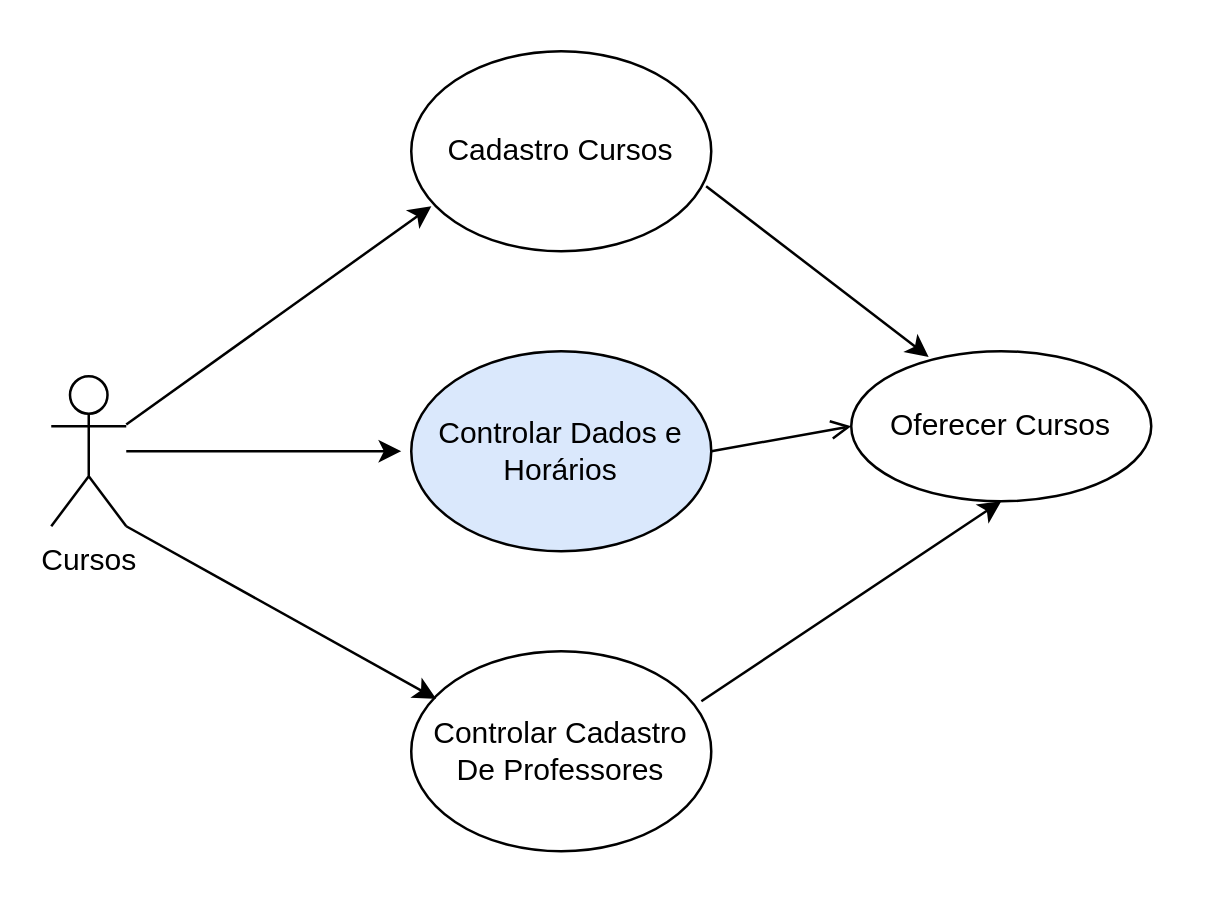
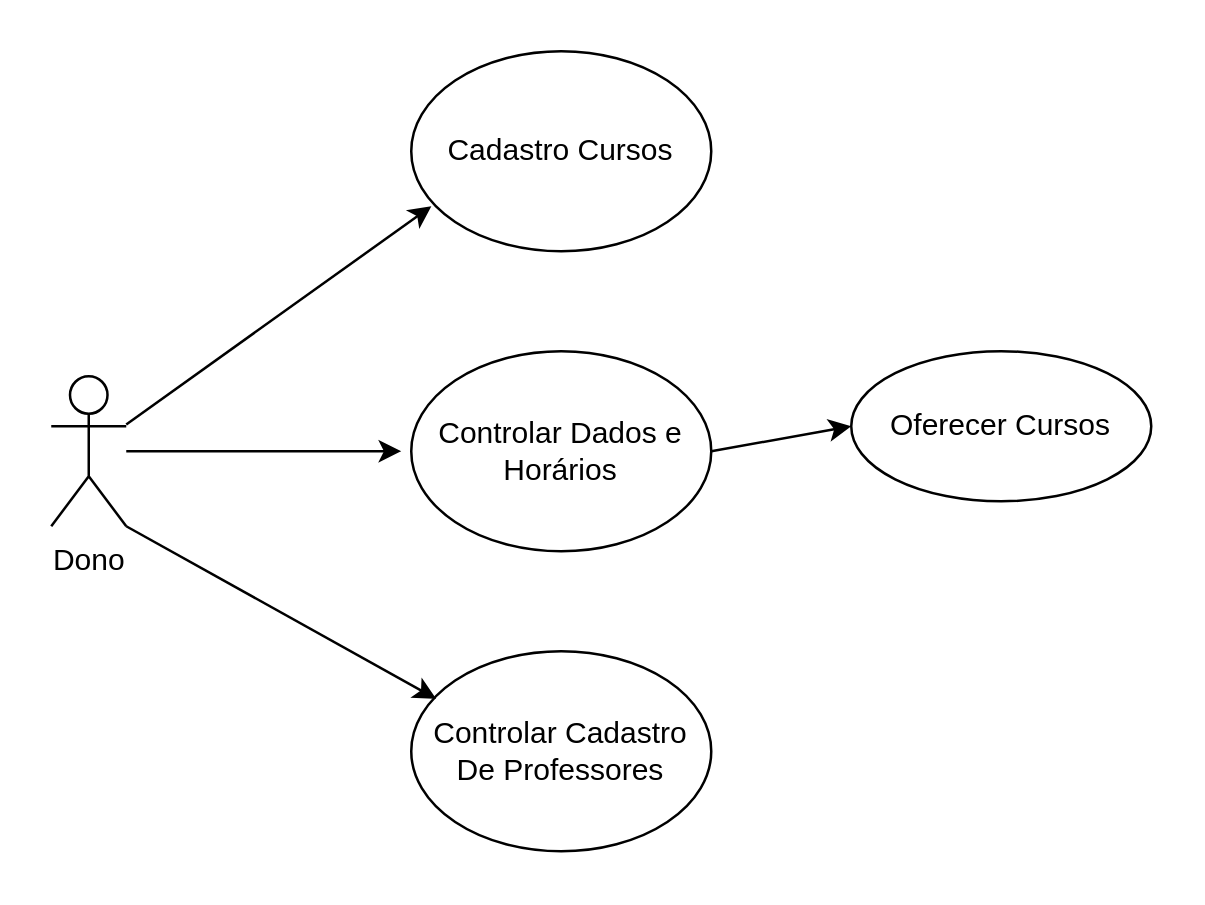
(811, 267) -> none
(837, 429) -> (833, 430)
(561, 451) -> (561, 451)
(90, 562) -> (90, 562)
(845, 606) -> none
